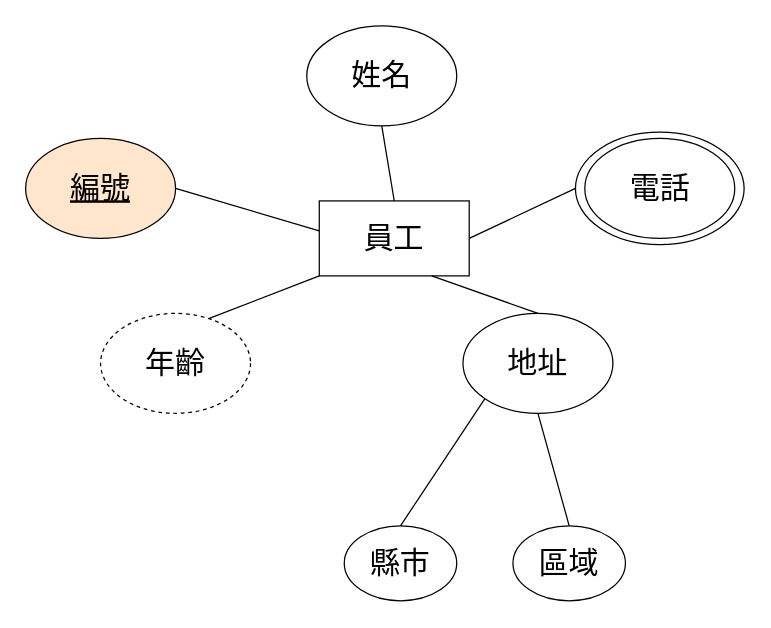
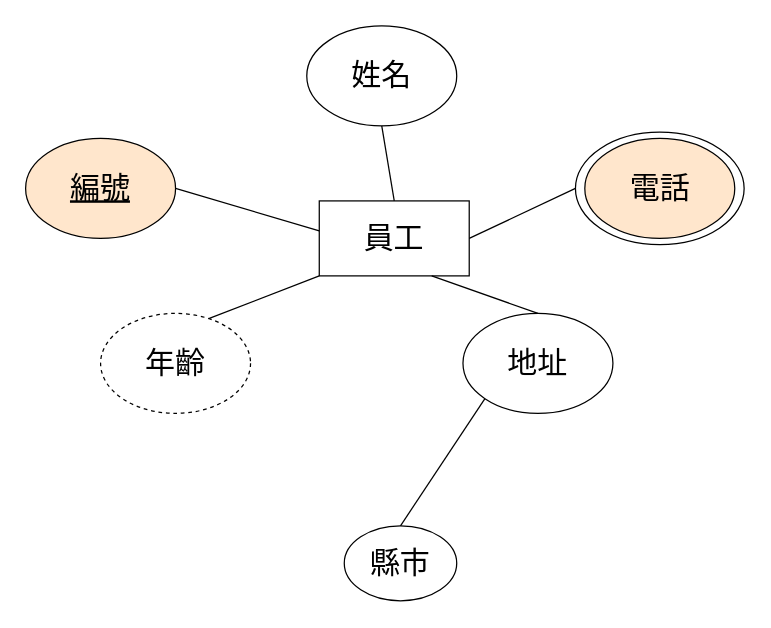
(660, 188) -> (660, 188)
(554, 469) -> none
(569, 563) -> none
